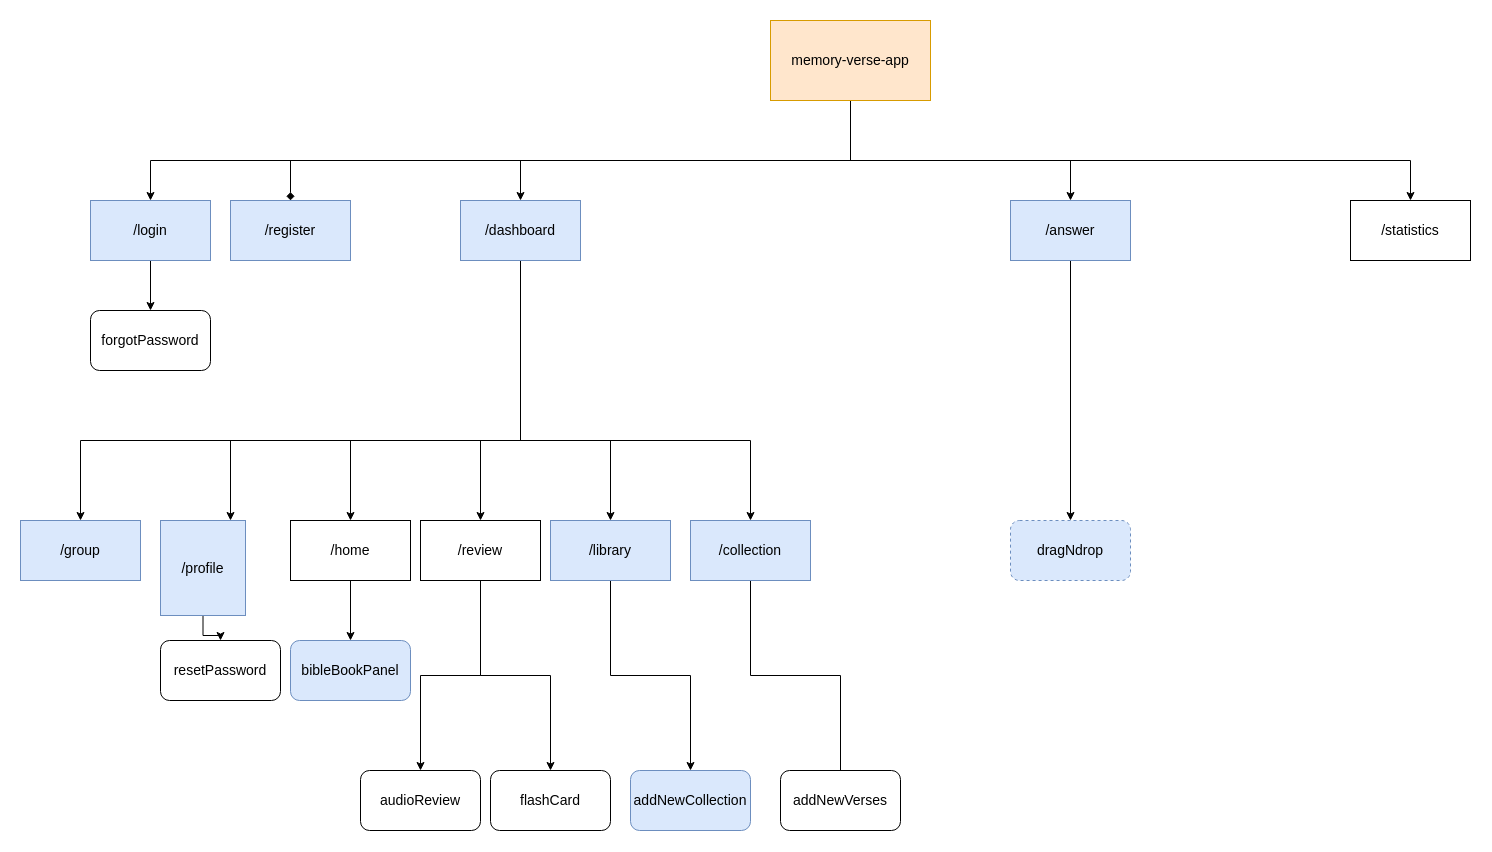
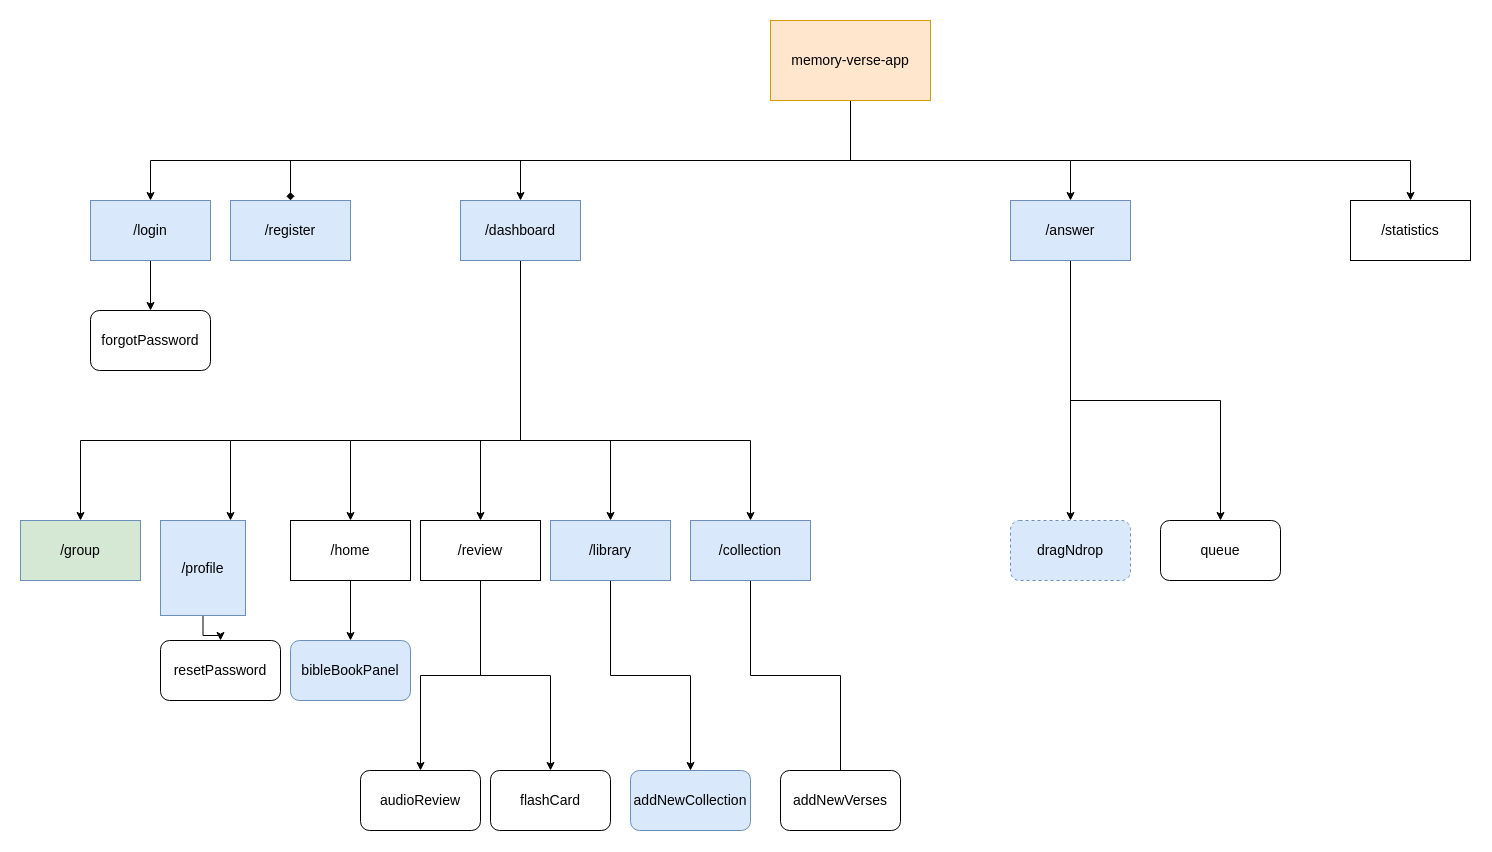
none -> (1203, 401)
(81, 551) -> (81, 551)
none -> (1221, 551)
